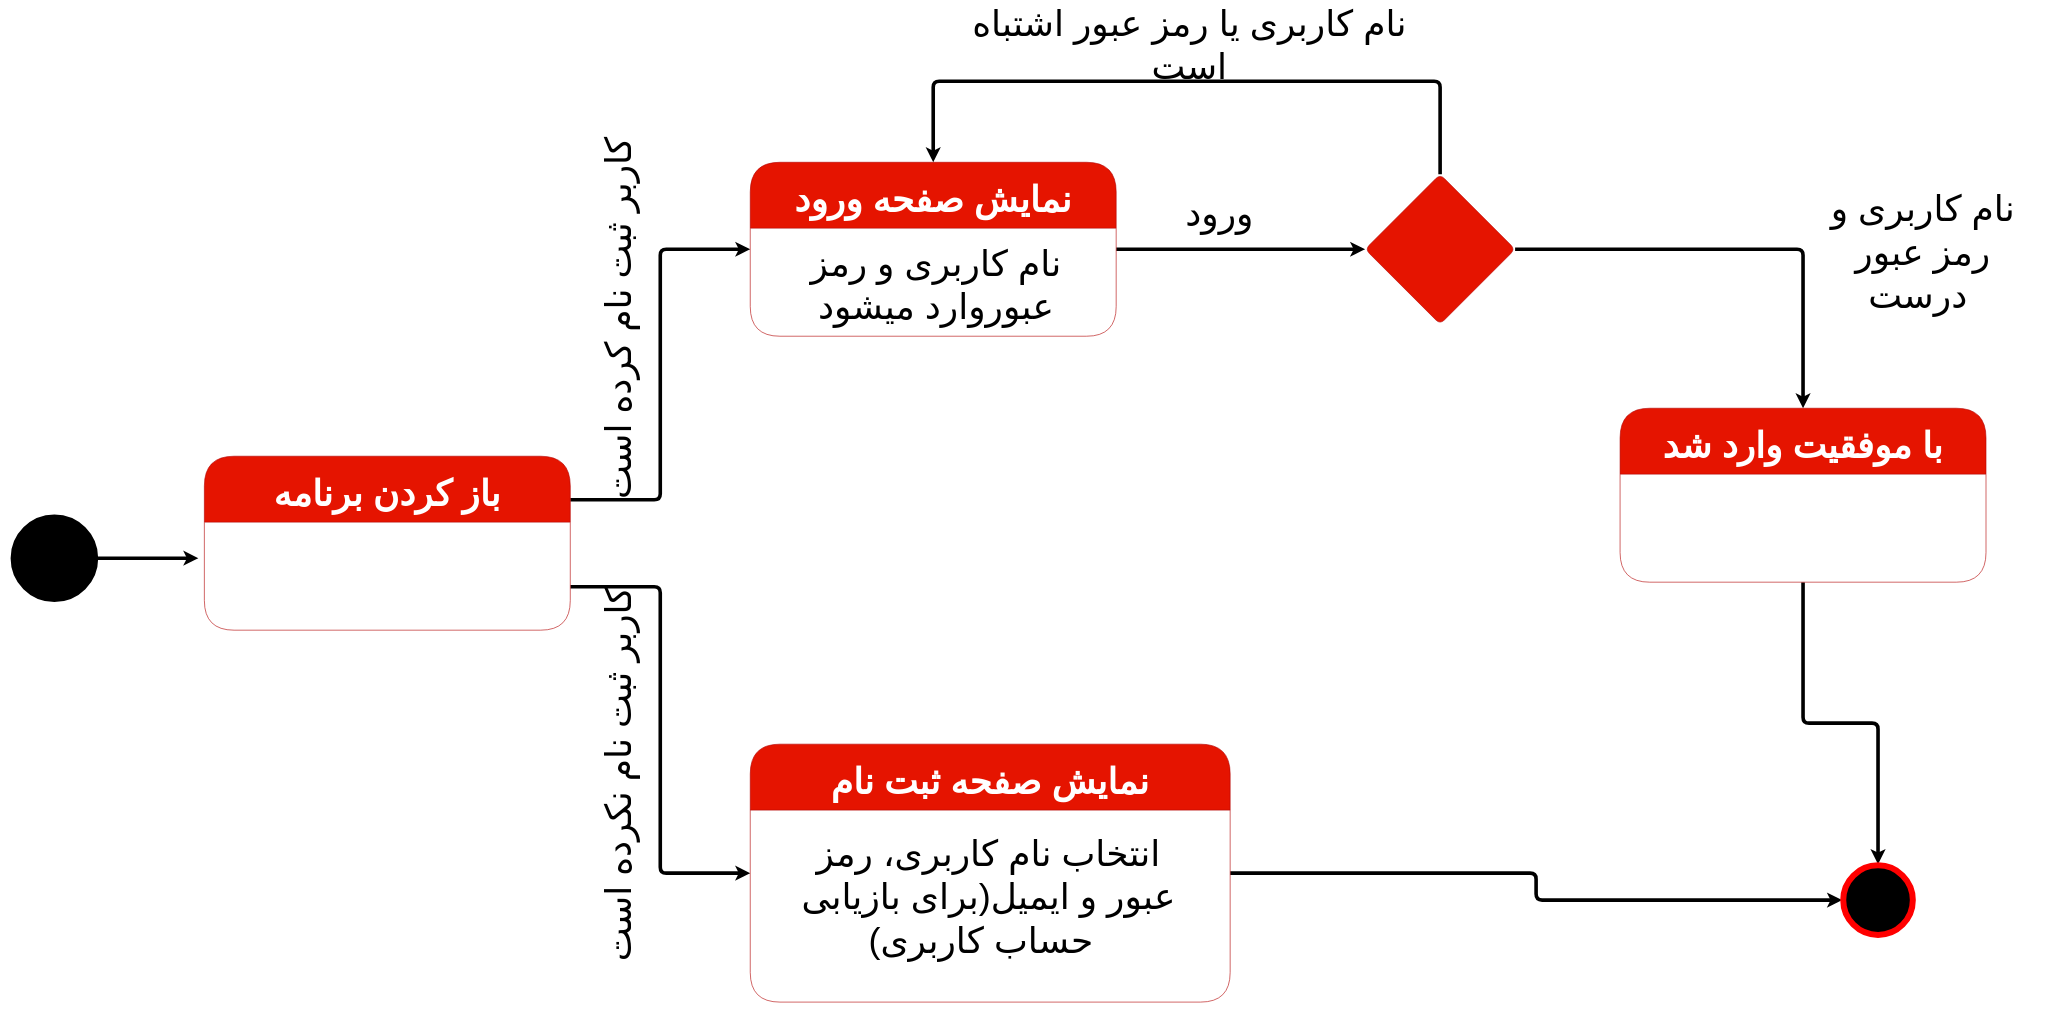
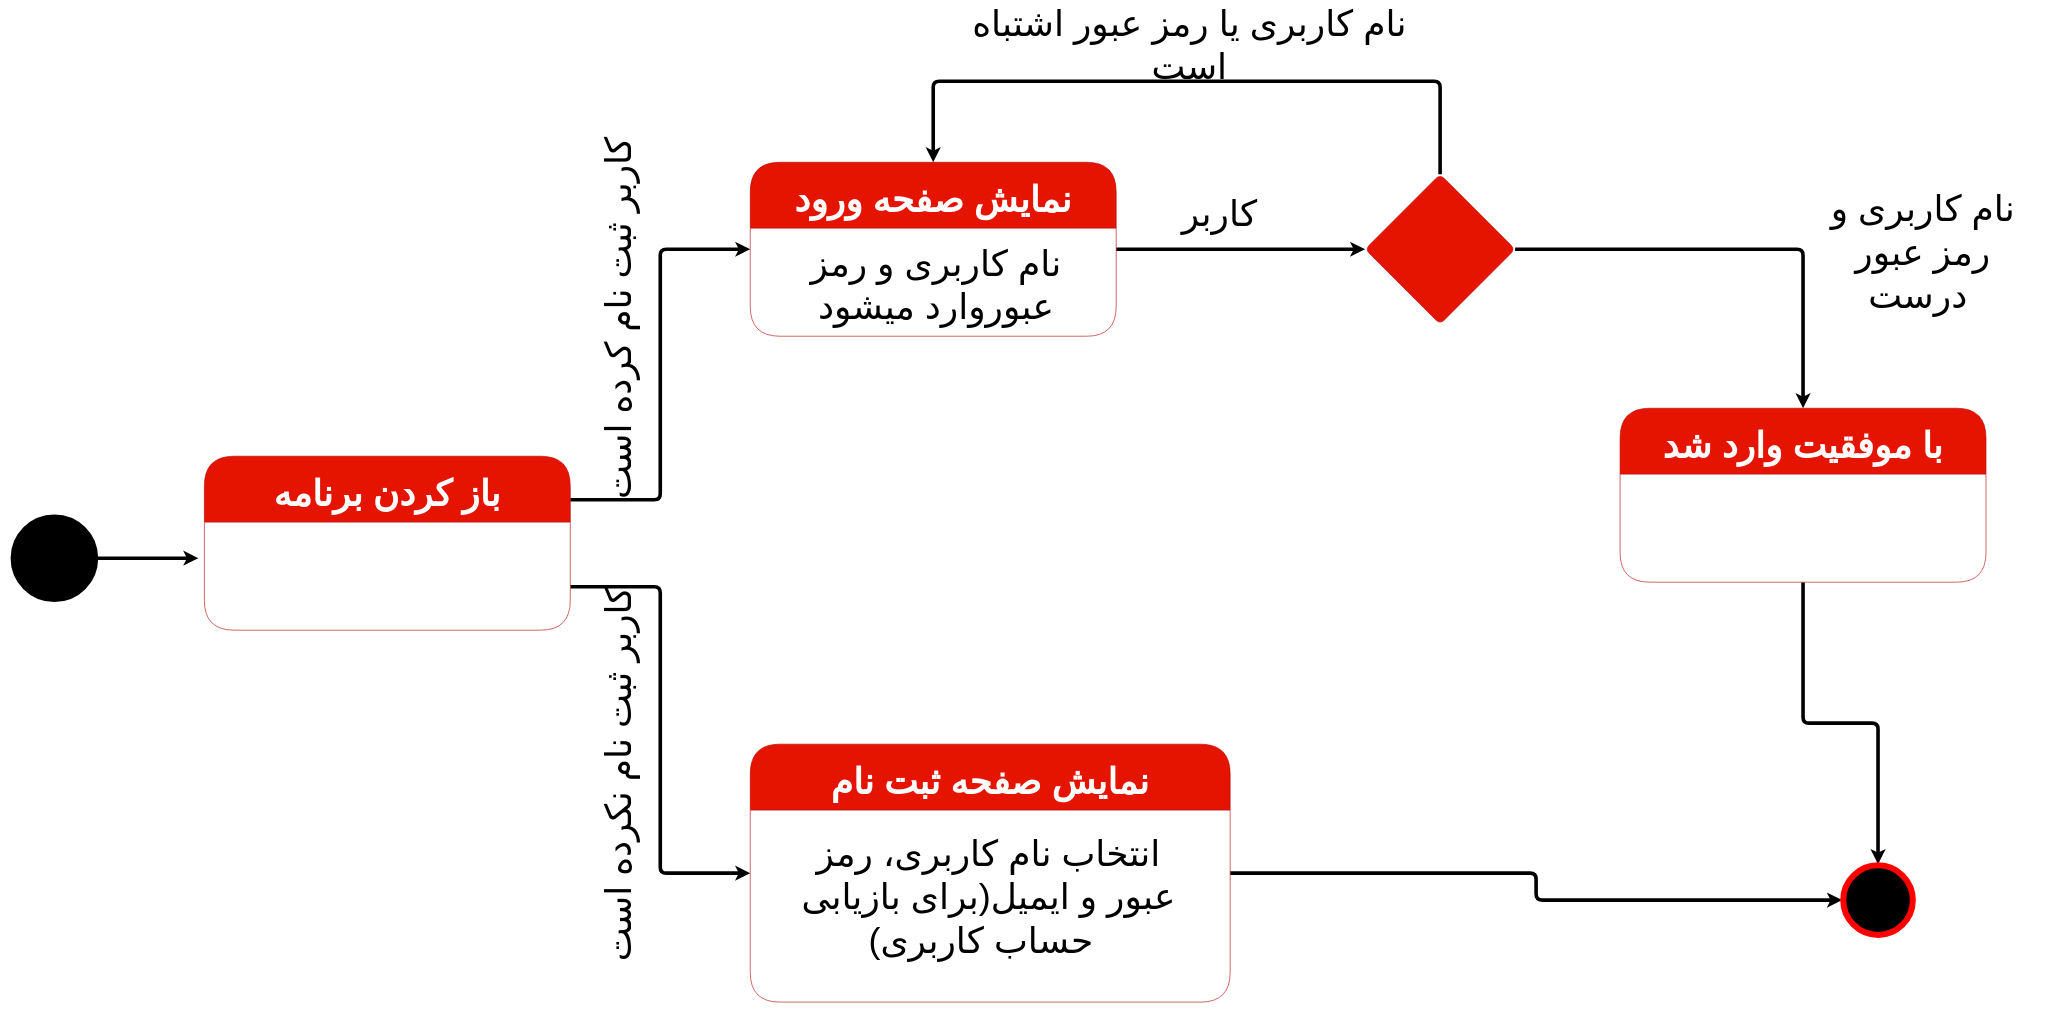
(1220, 213) -> (1220, 213)
